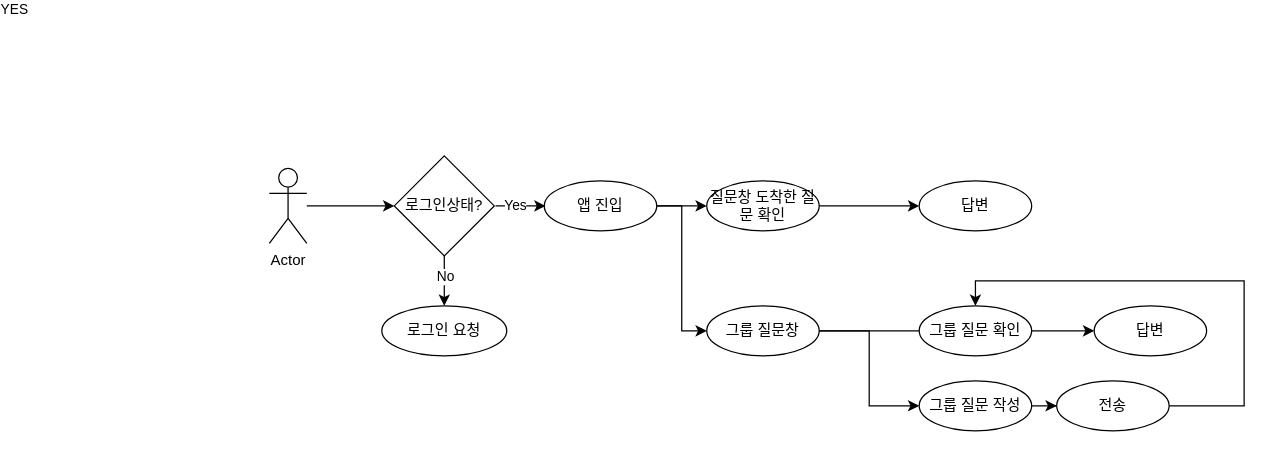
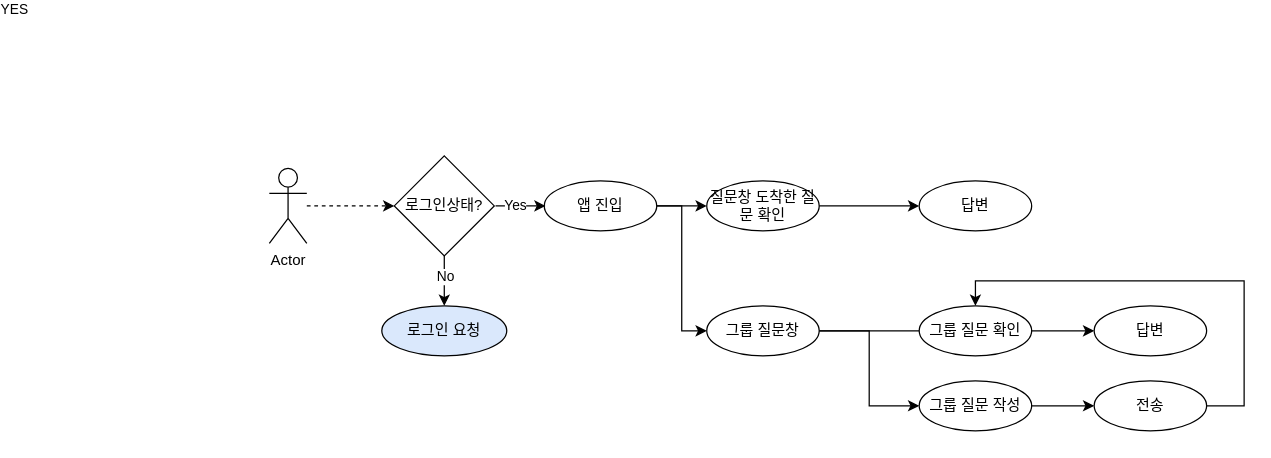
(346, 206) -> (346, 206)
(444, 331) -> (444, 331)
(1113, 406) -> (1151, 406)
